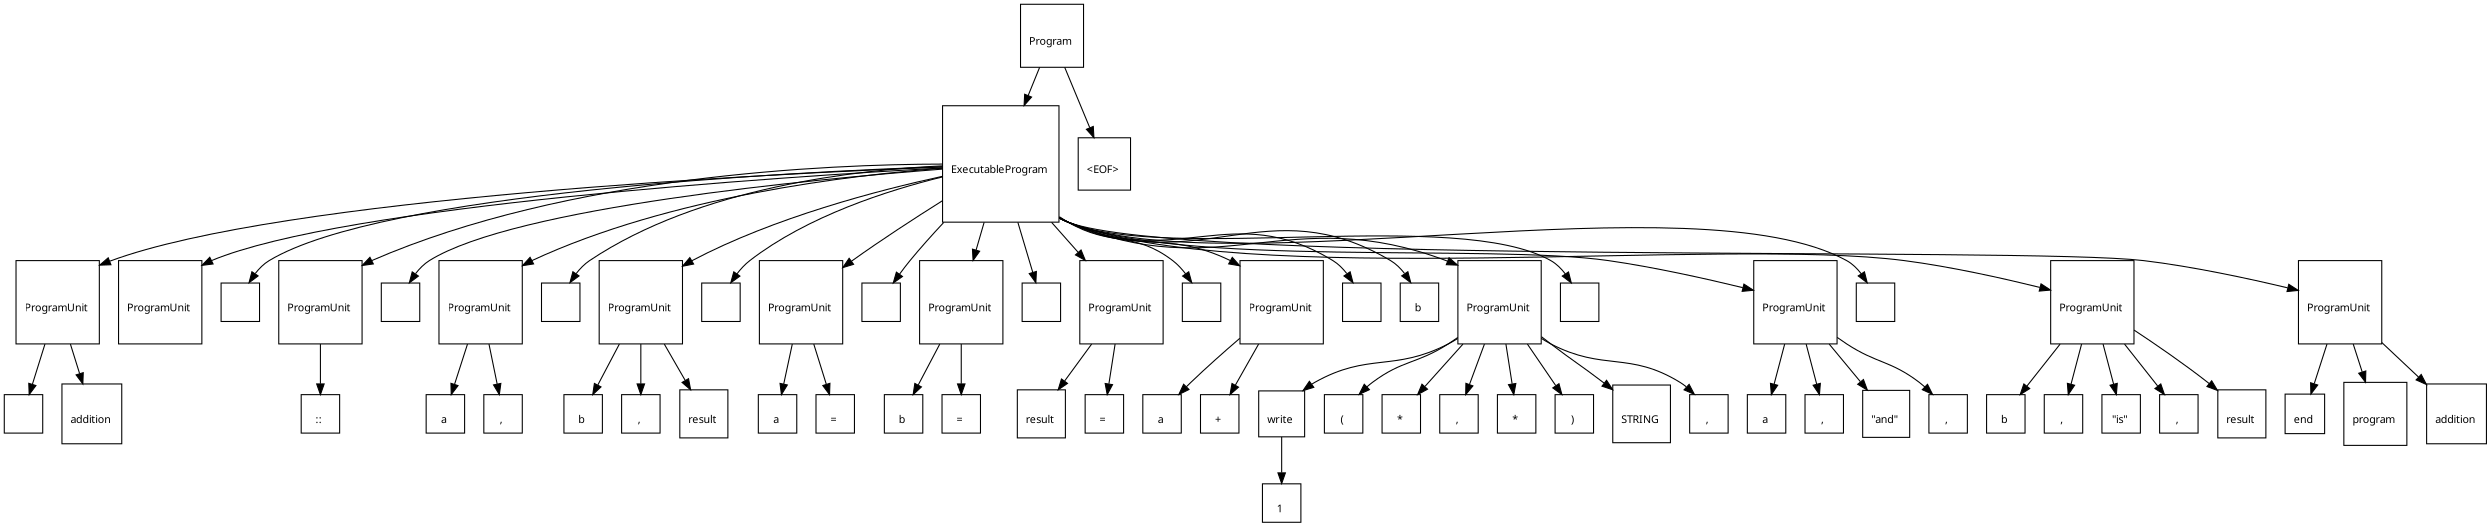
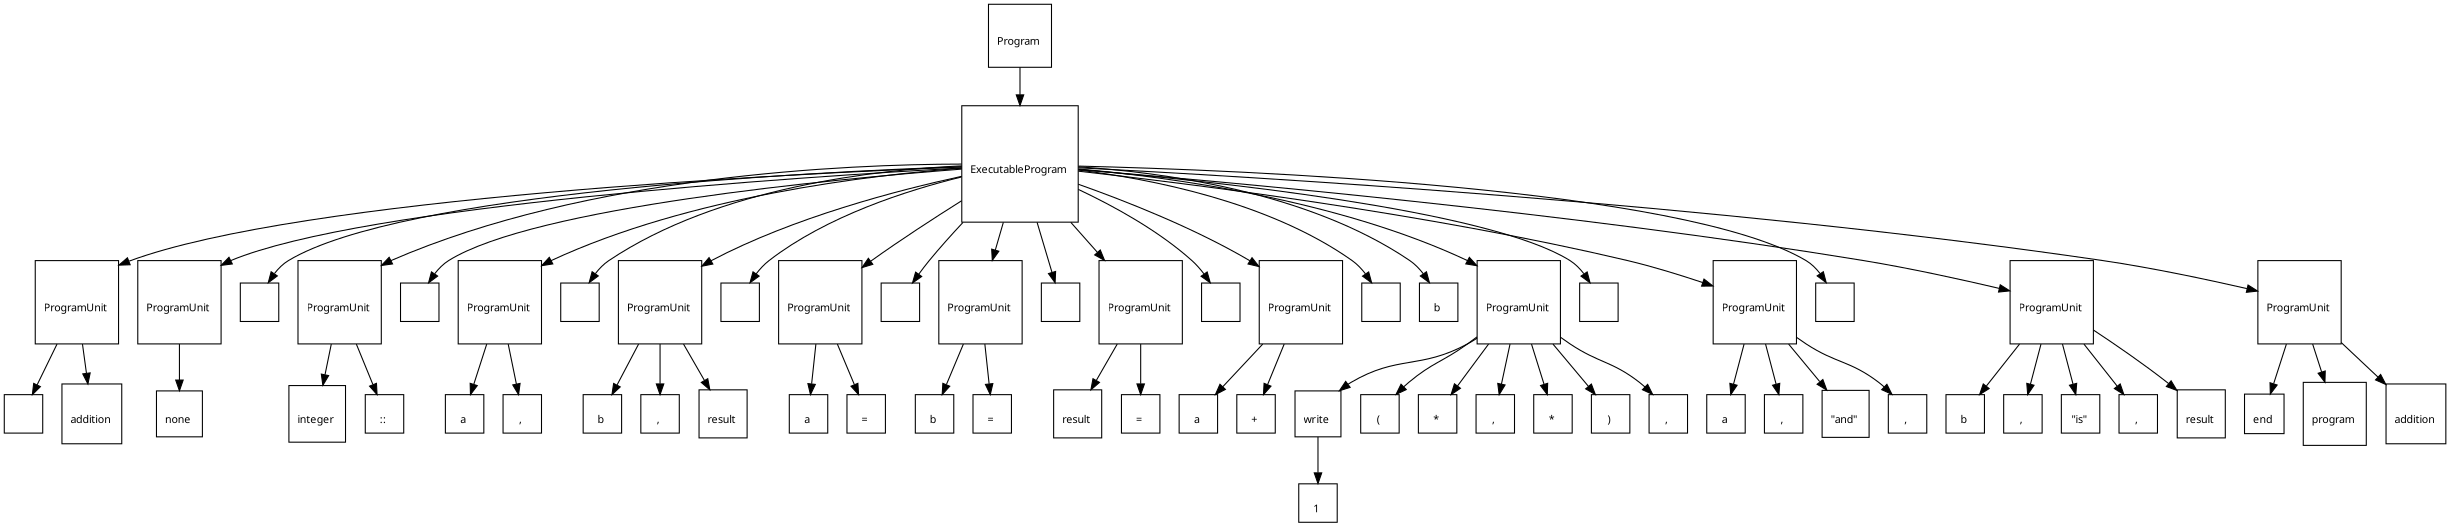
(1104, 164) -> none
none -> (179, 414)
none -> (317, 414)
(1642, 414) -> none
